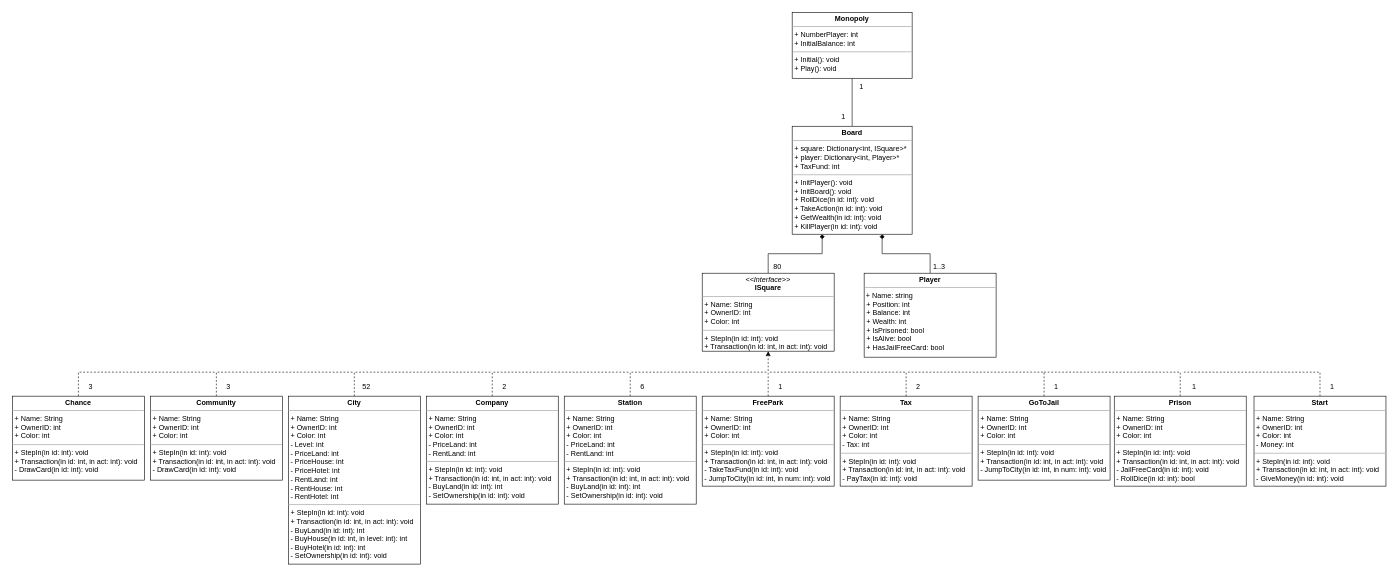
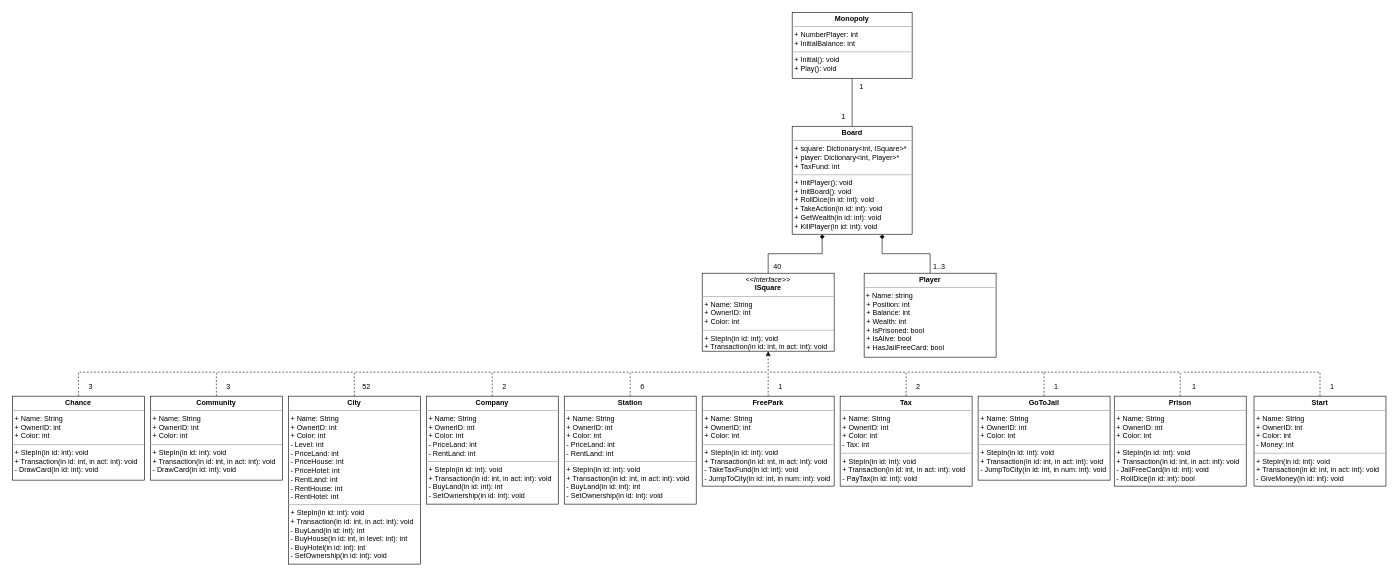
(778, 267) -> (778, 267)
